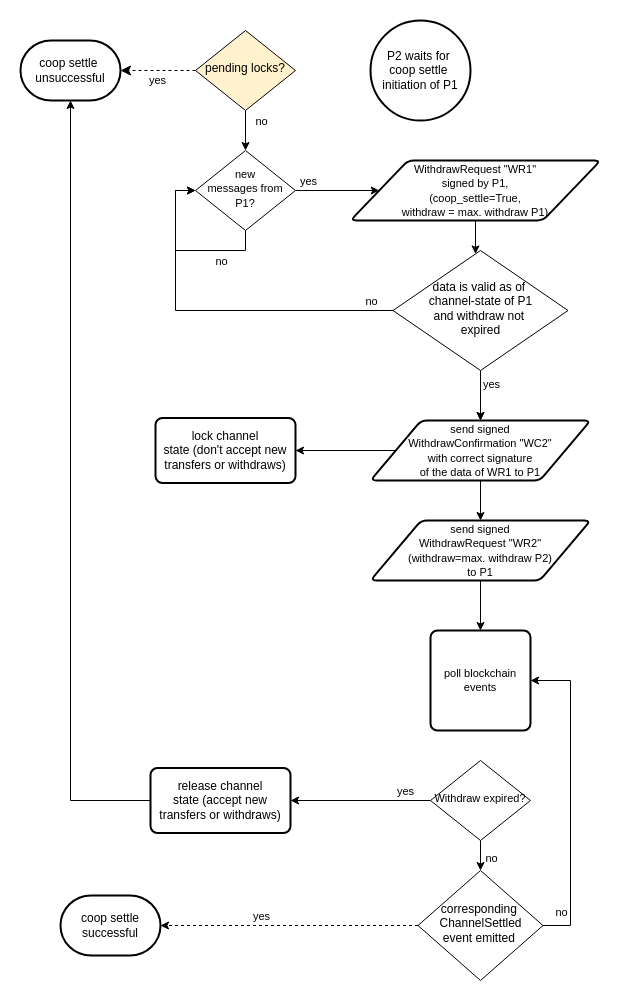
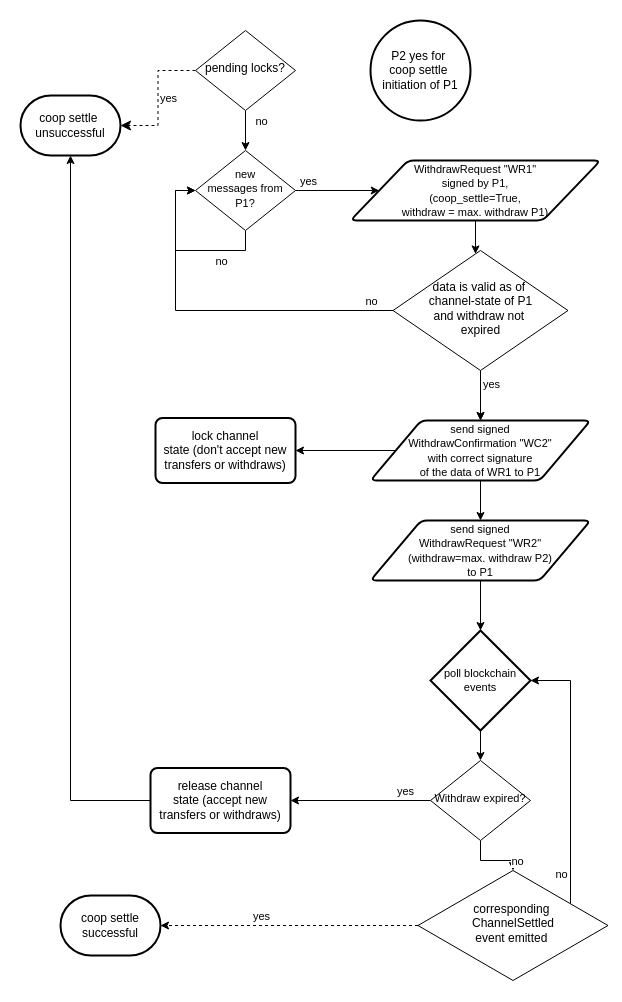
(71, 71) -> (71, 126)
(246, 71) -> (246, 71)
(421, 71) -> (421, 71)
(481, 681) -> (481, 681)
none -> (481, 750)
(481, 926) -> (513, 926)
